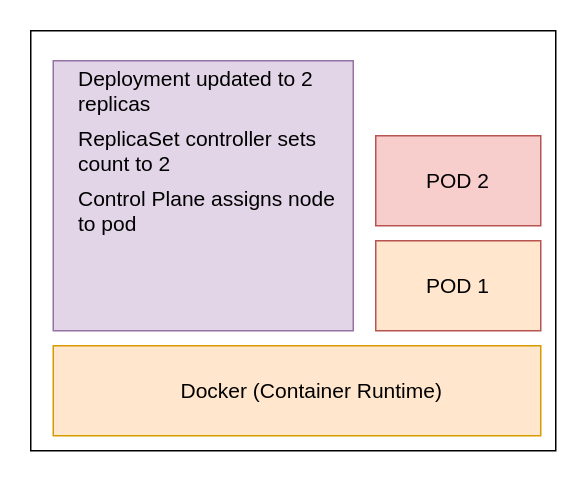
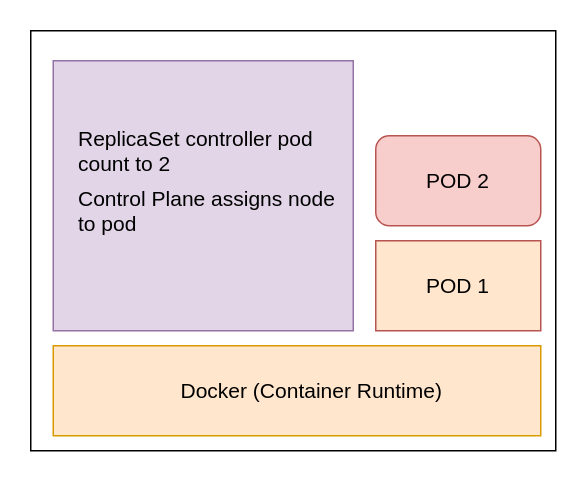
(211, 91) -> none
(212, 151) -> (212, 151)
(458, 181) -> (458, 181)
